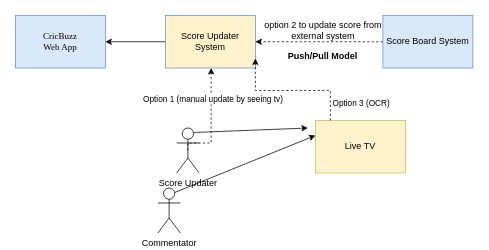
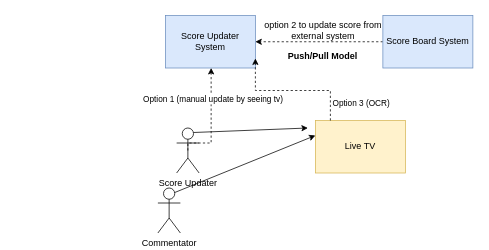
(60, 42) -> none
(138, 42) -> none
(210, 42) -> (210, 42)
